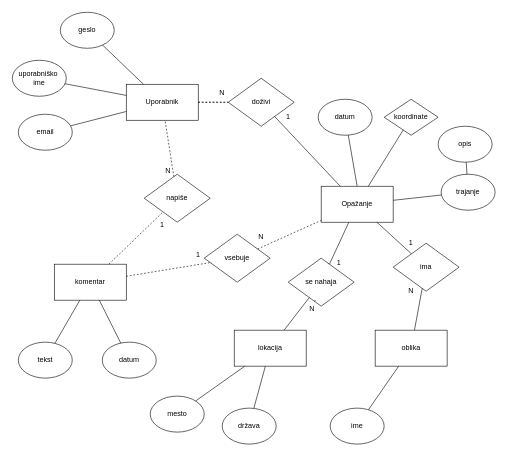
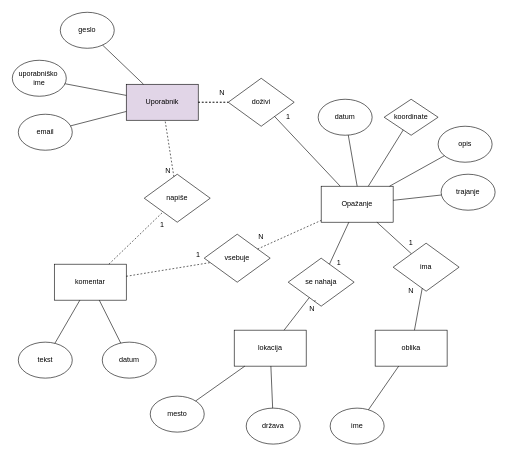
(162, 102) -> (162, 102)
(467, 168) -> (417, 171)
(249, 426) -> (273, 426)
